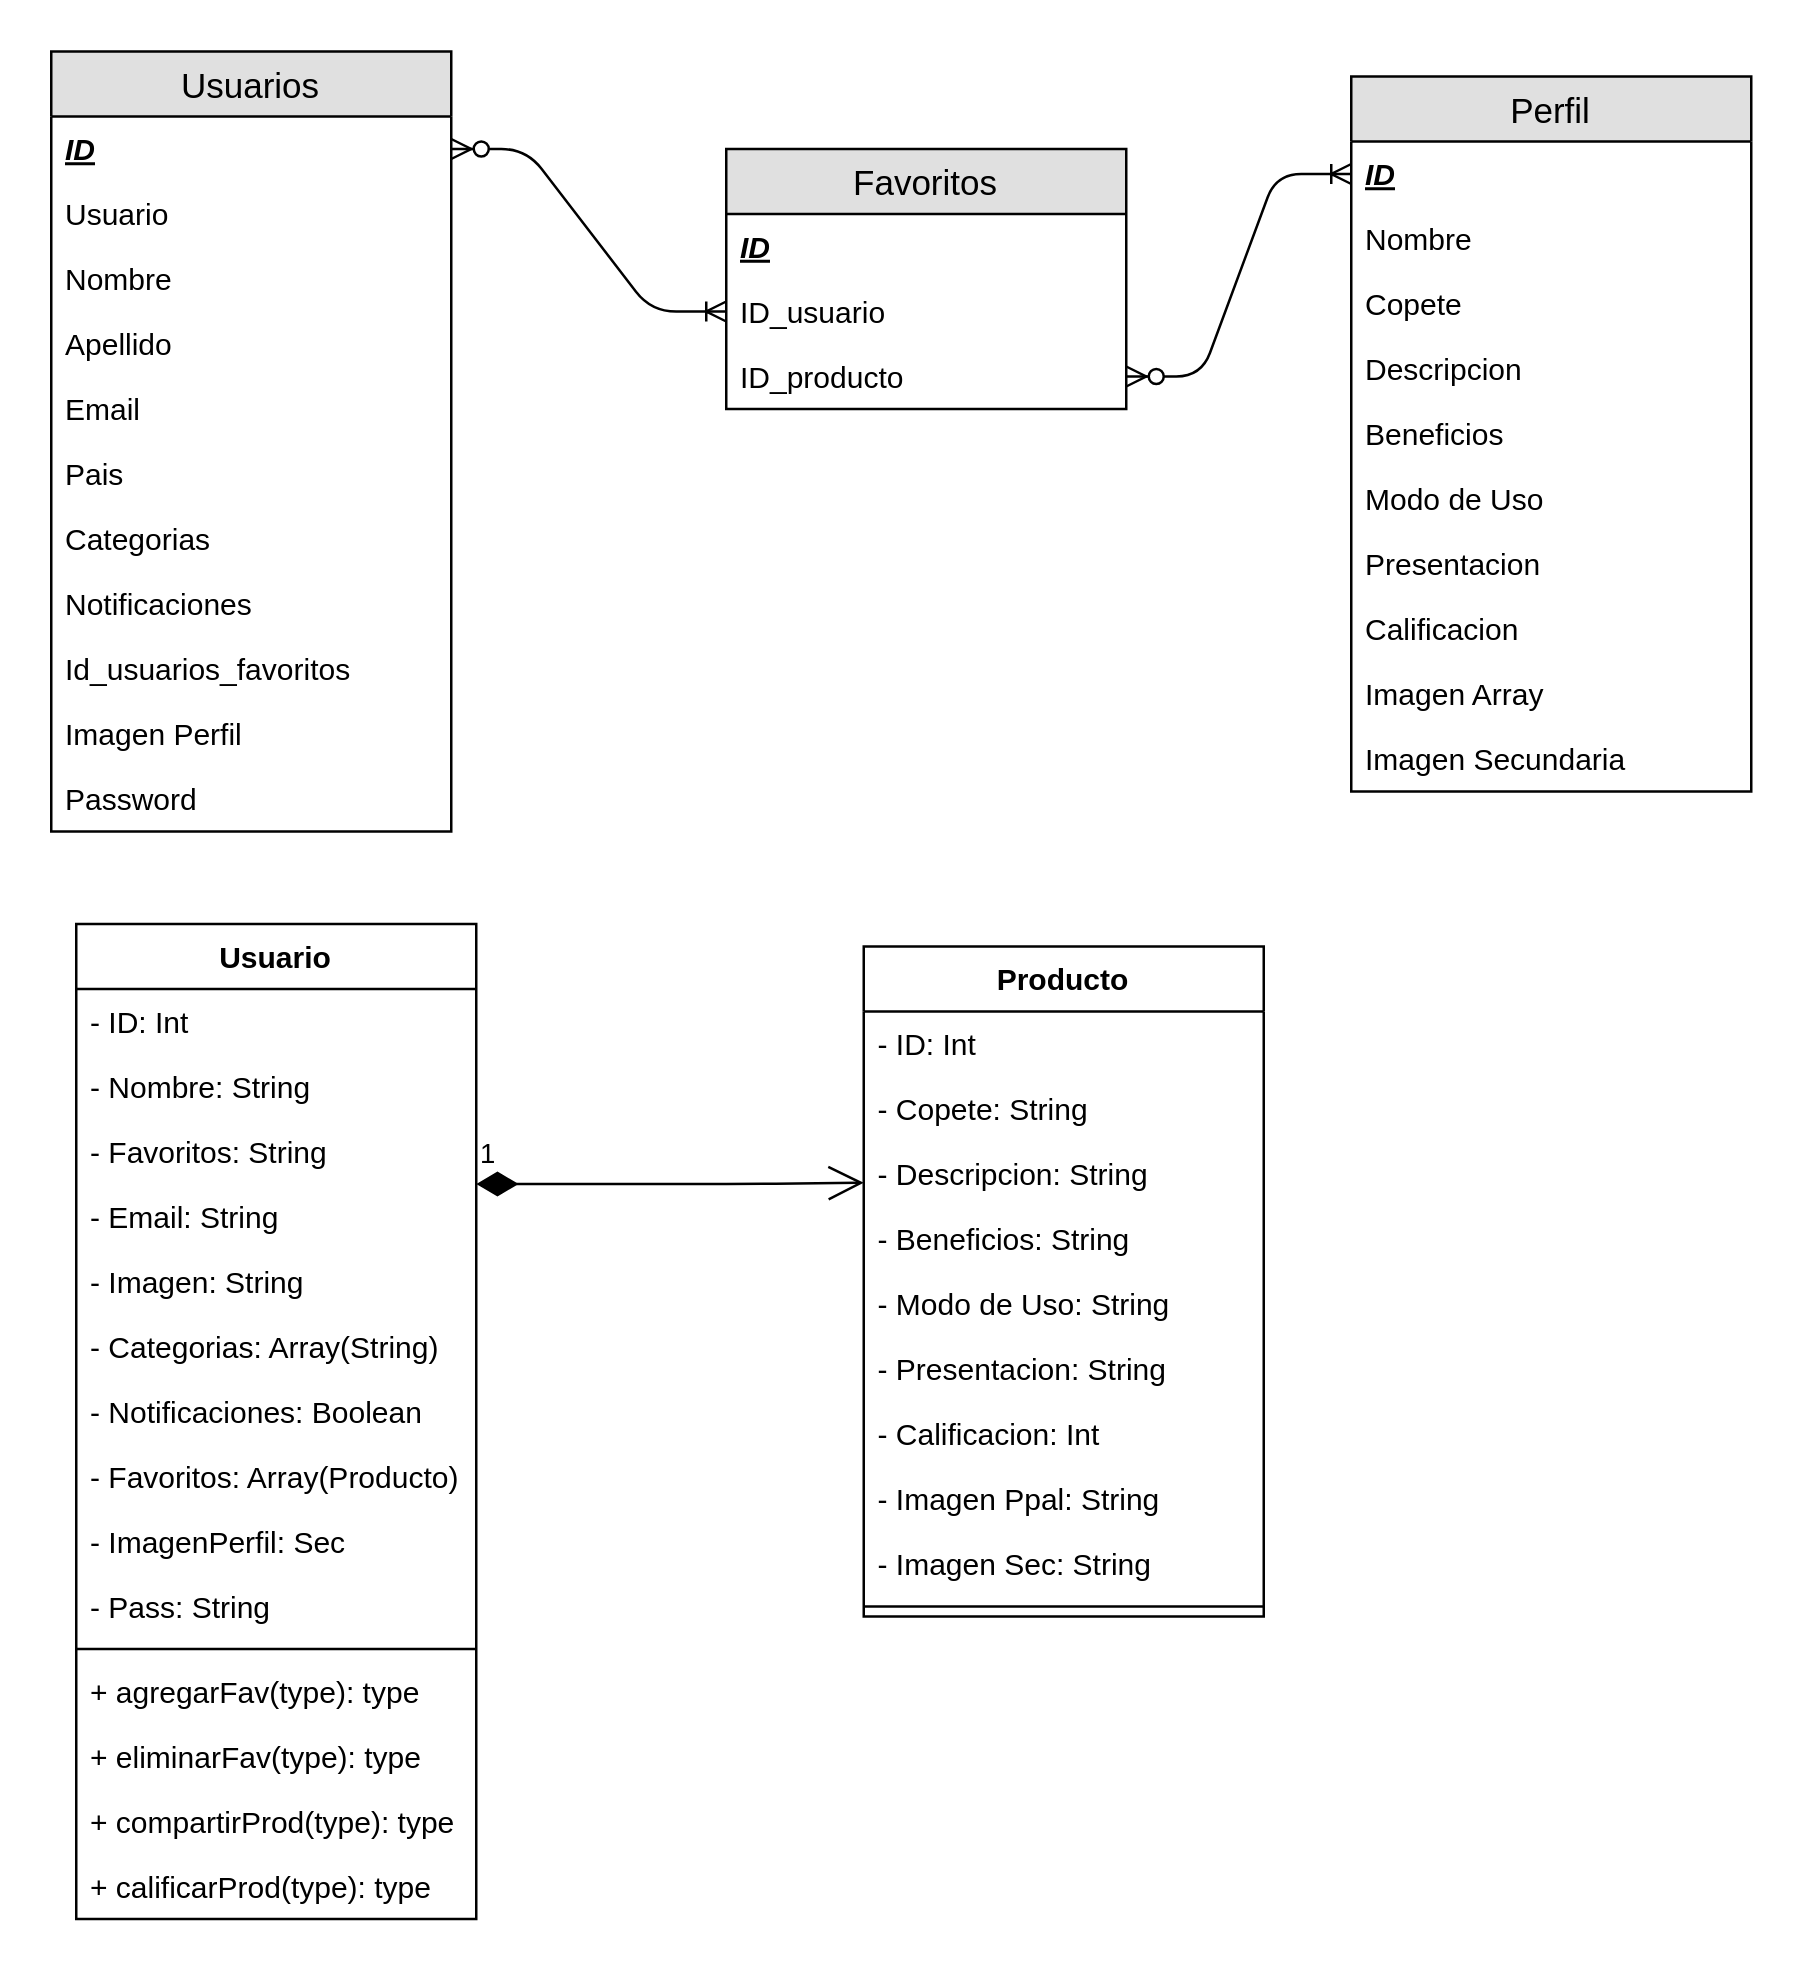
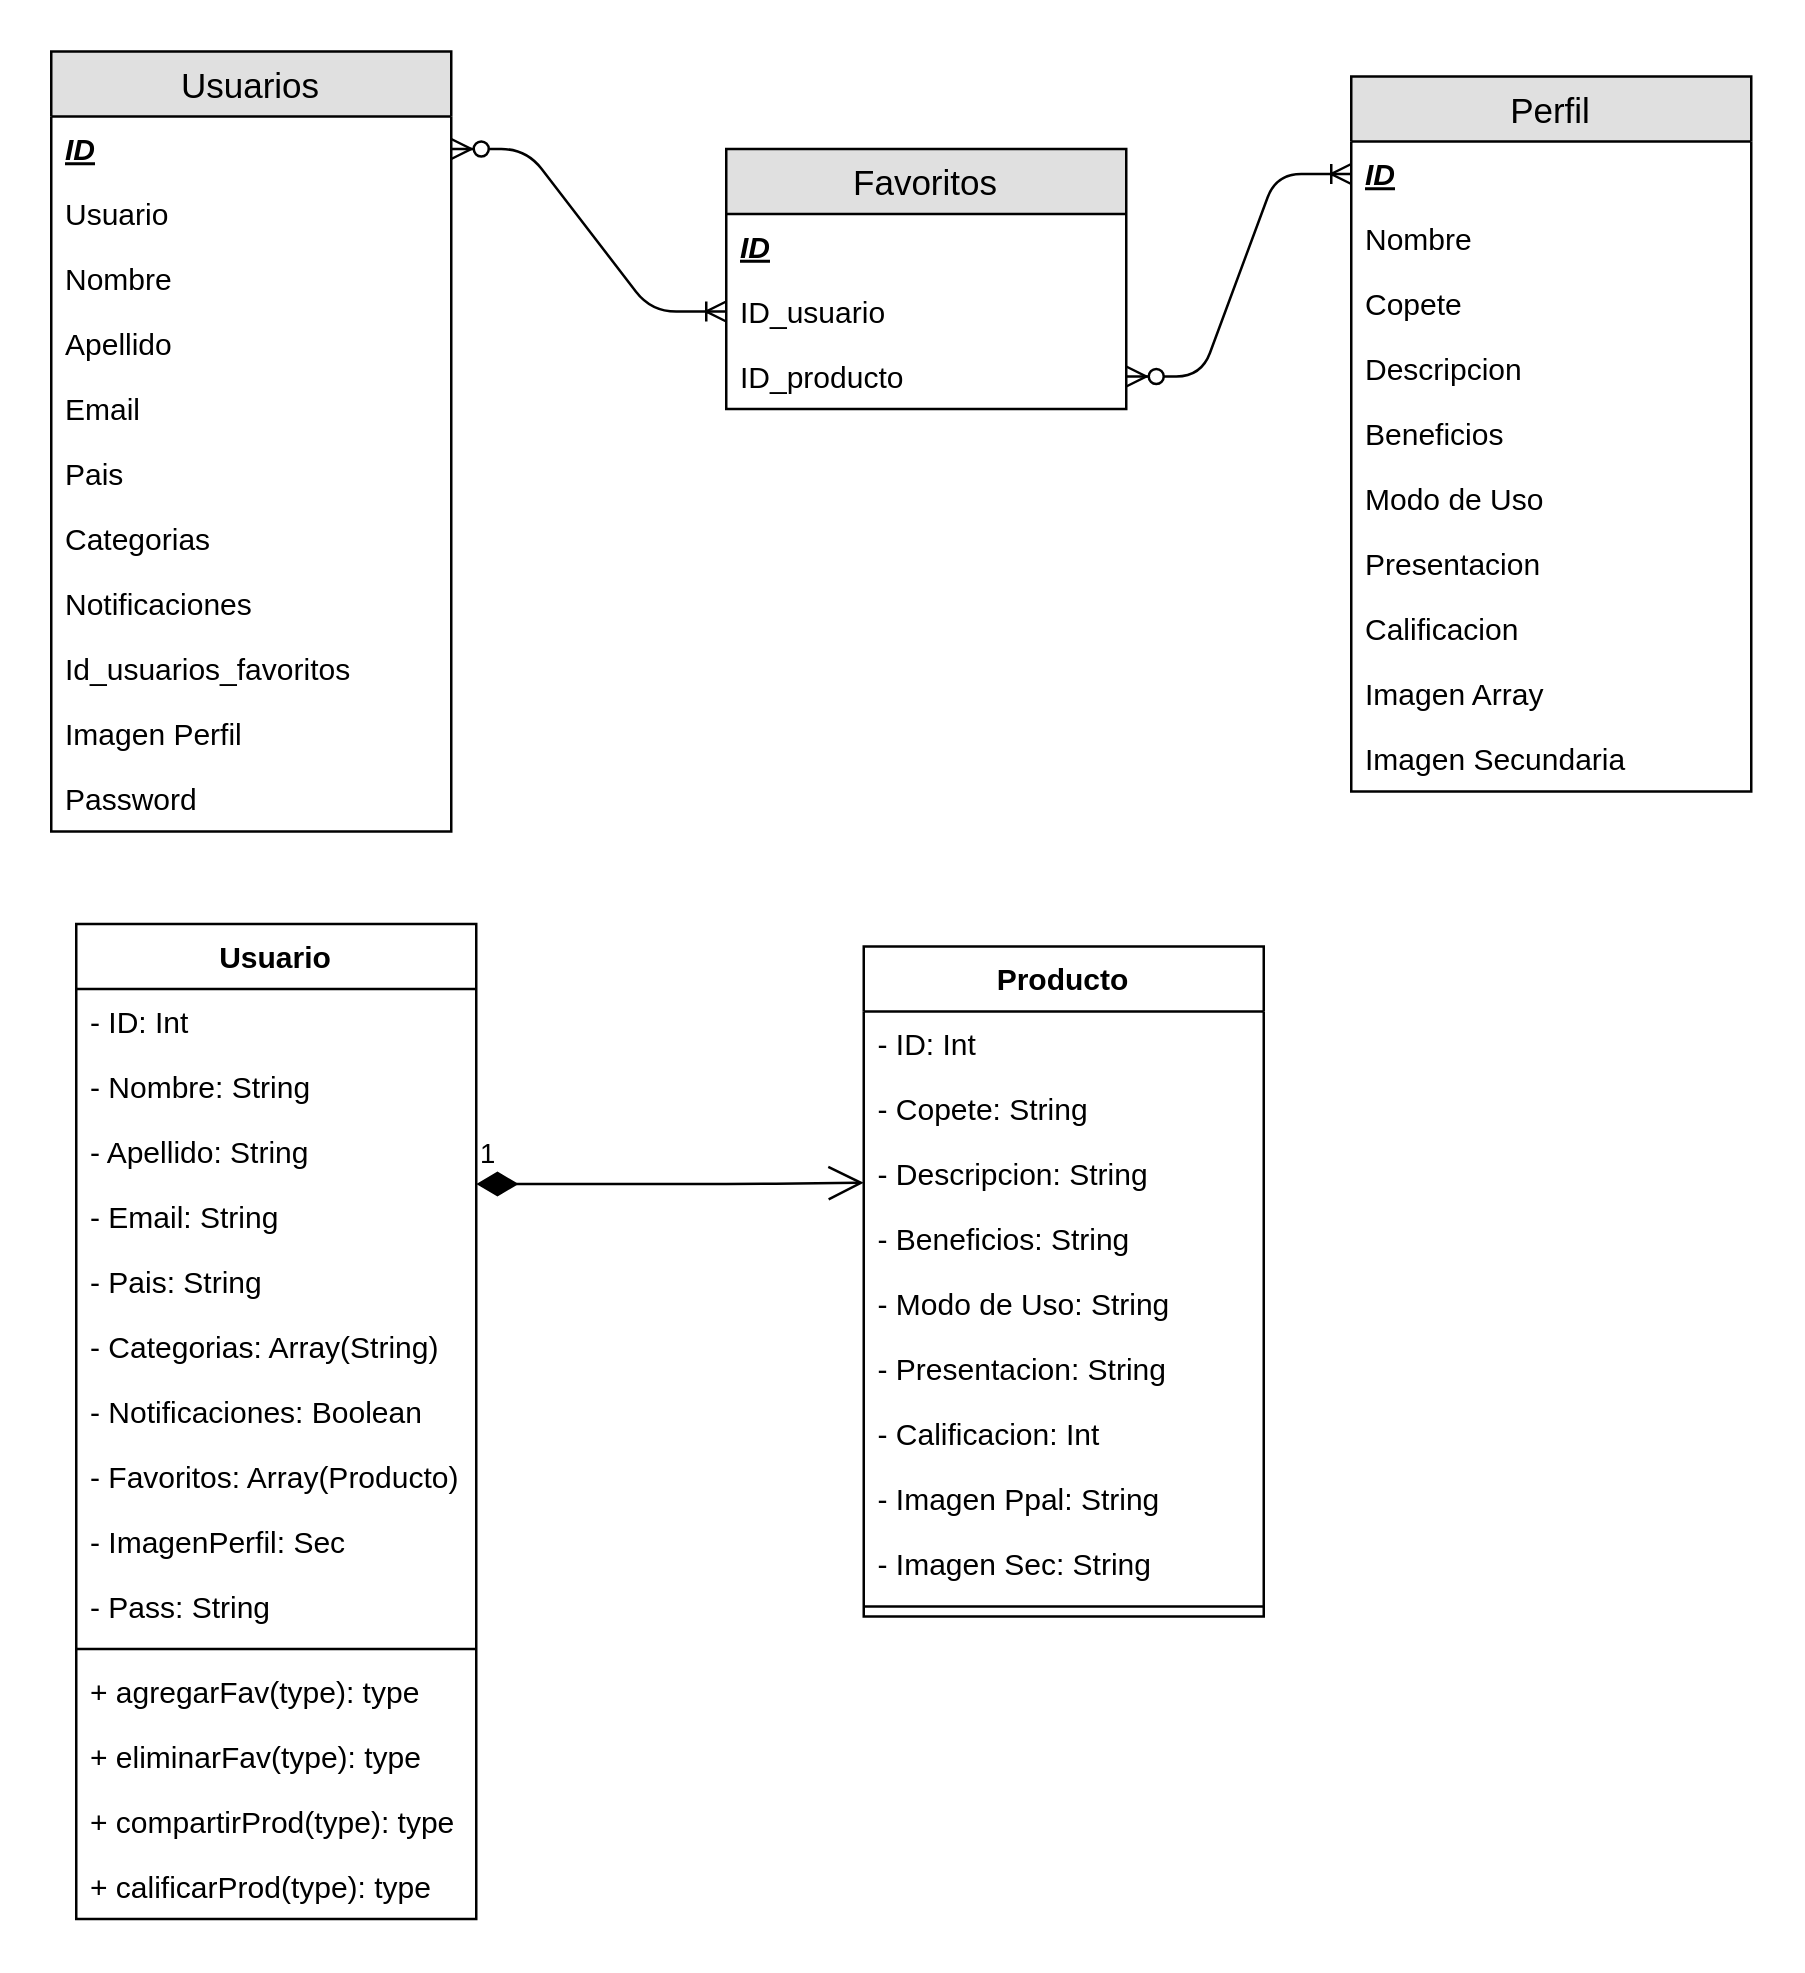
(230, 1153) -> (214, 1153)
(209, 1283) -> (188, 1283)
